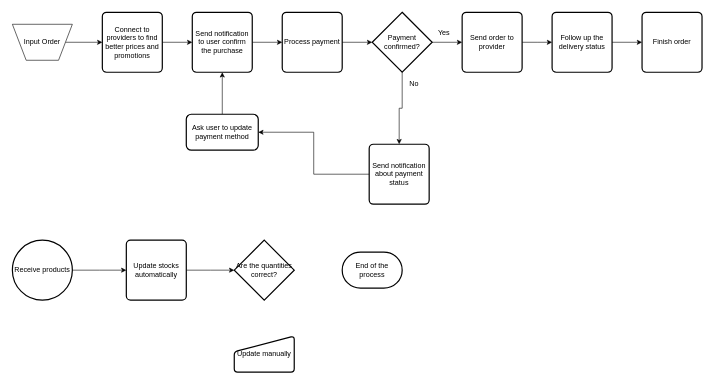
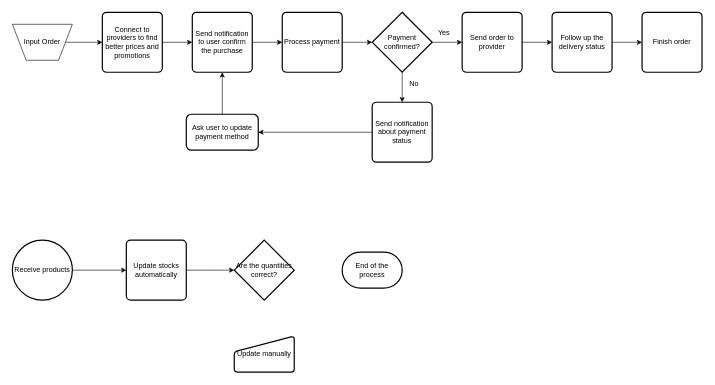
(399, 174) -> (402, 132)
